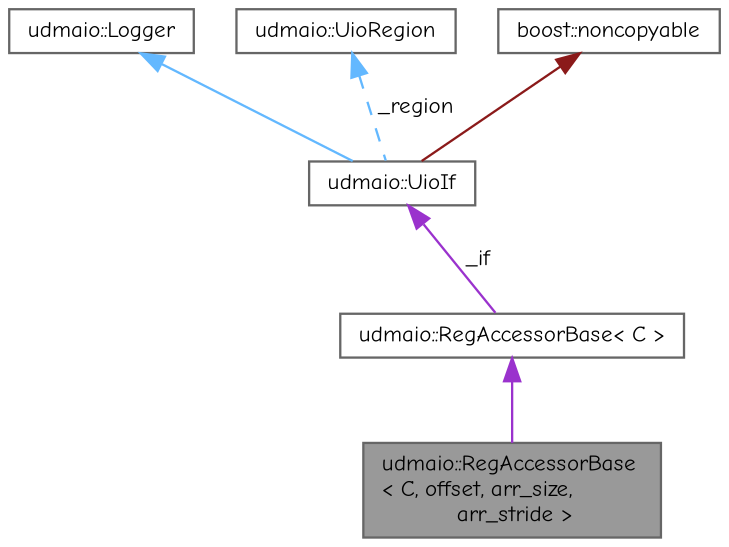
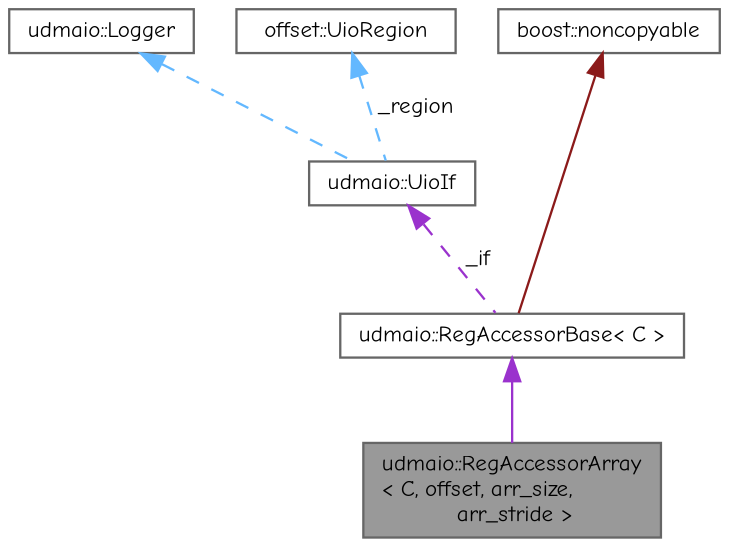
(346, 31) -> (346, 31)
(257, 113) -> (257, 113)
(491, 114) -> (557, 195)
(459, 269) -> (459, 269)
(512, 490) -> (512, 490)
